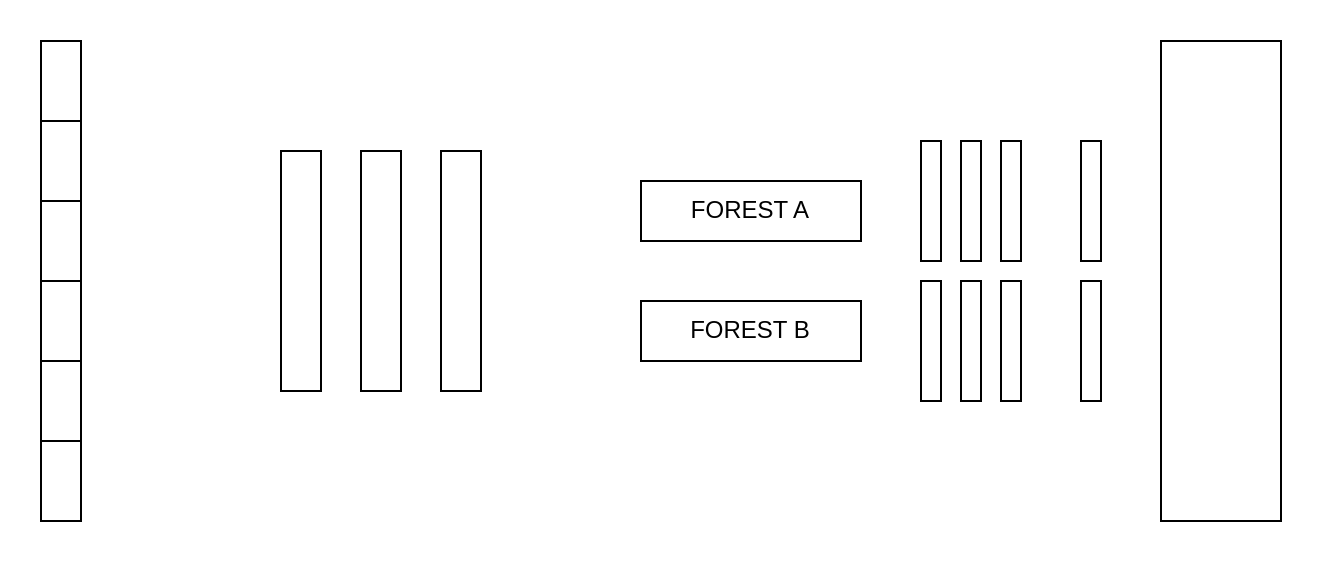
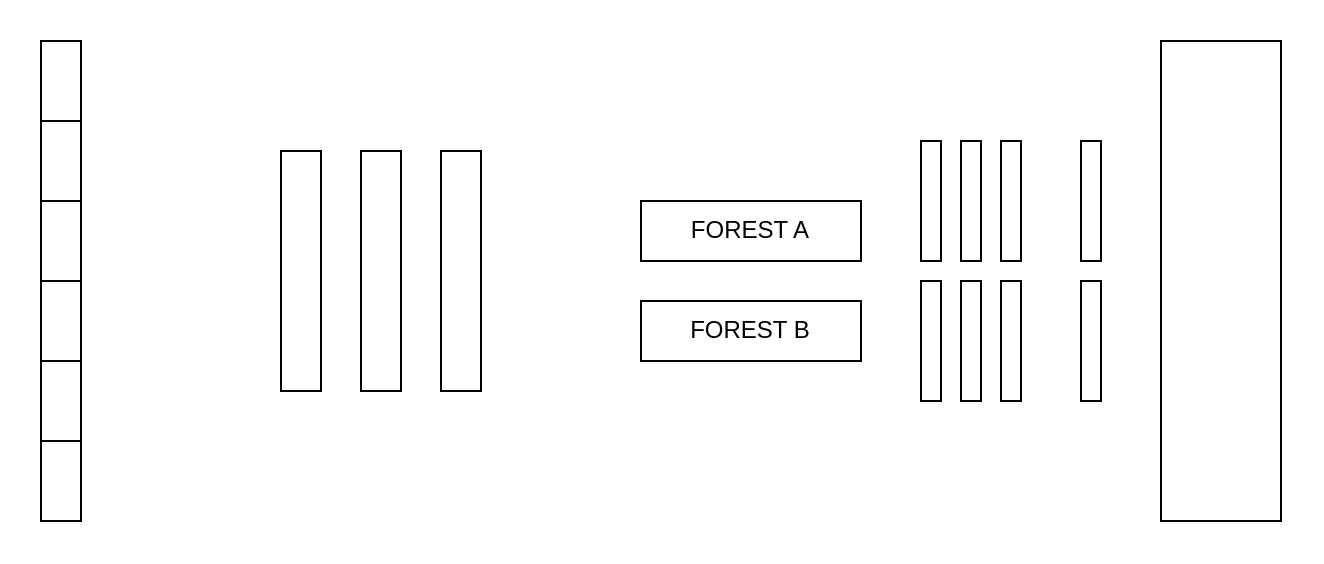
(751, 211) -> (751, 231)
